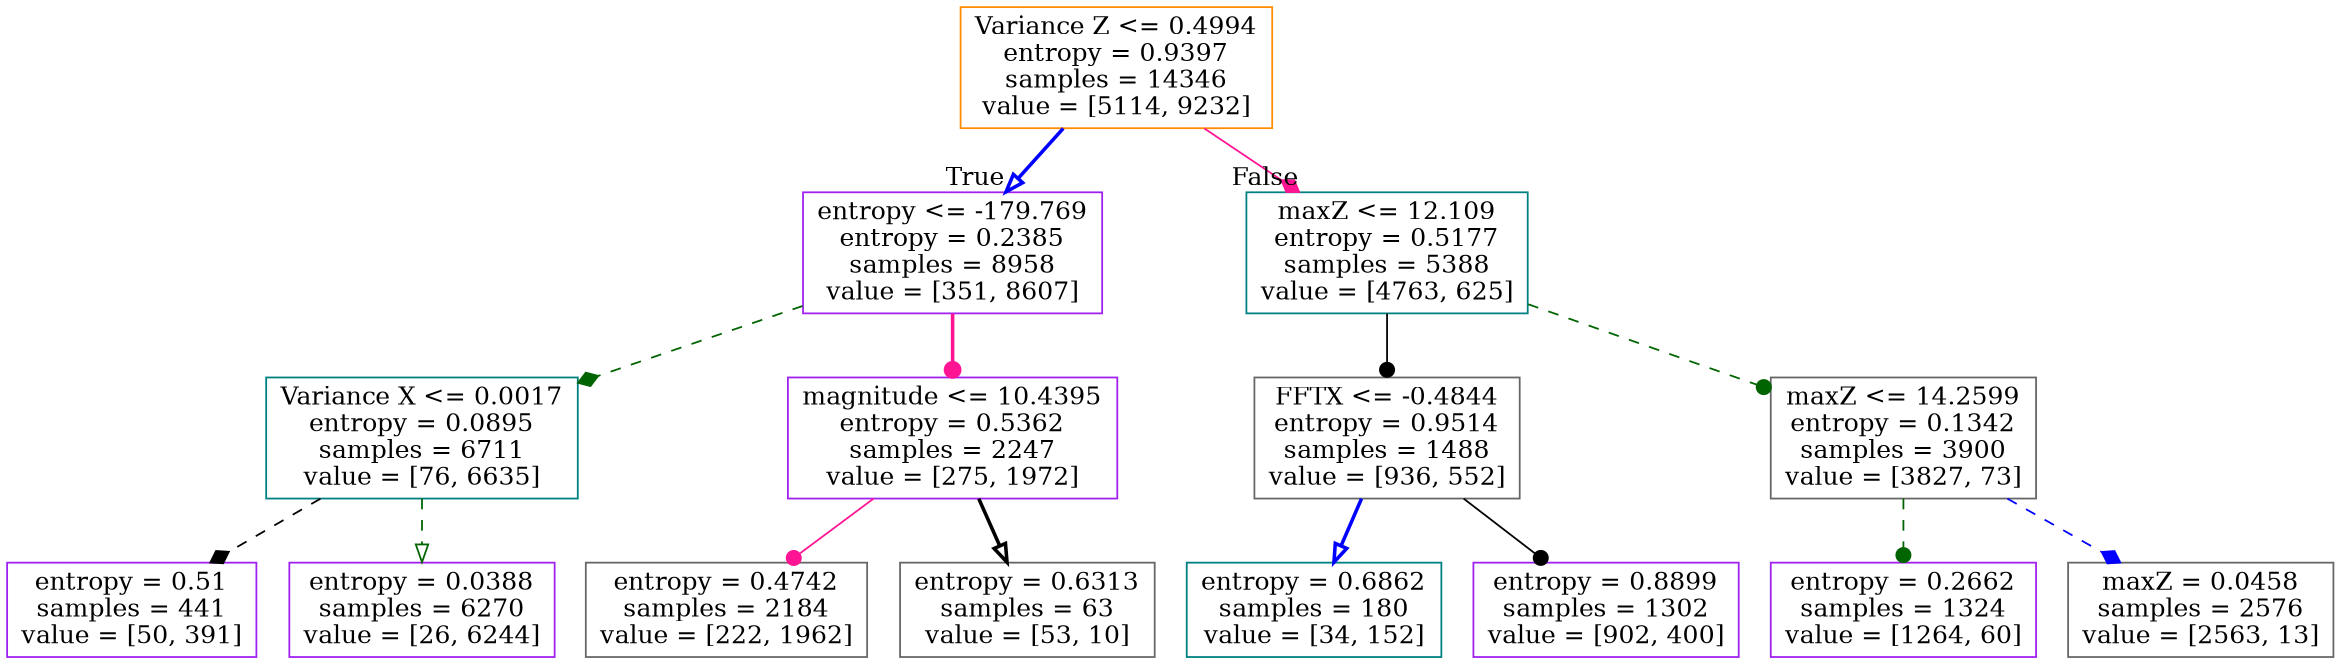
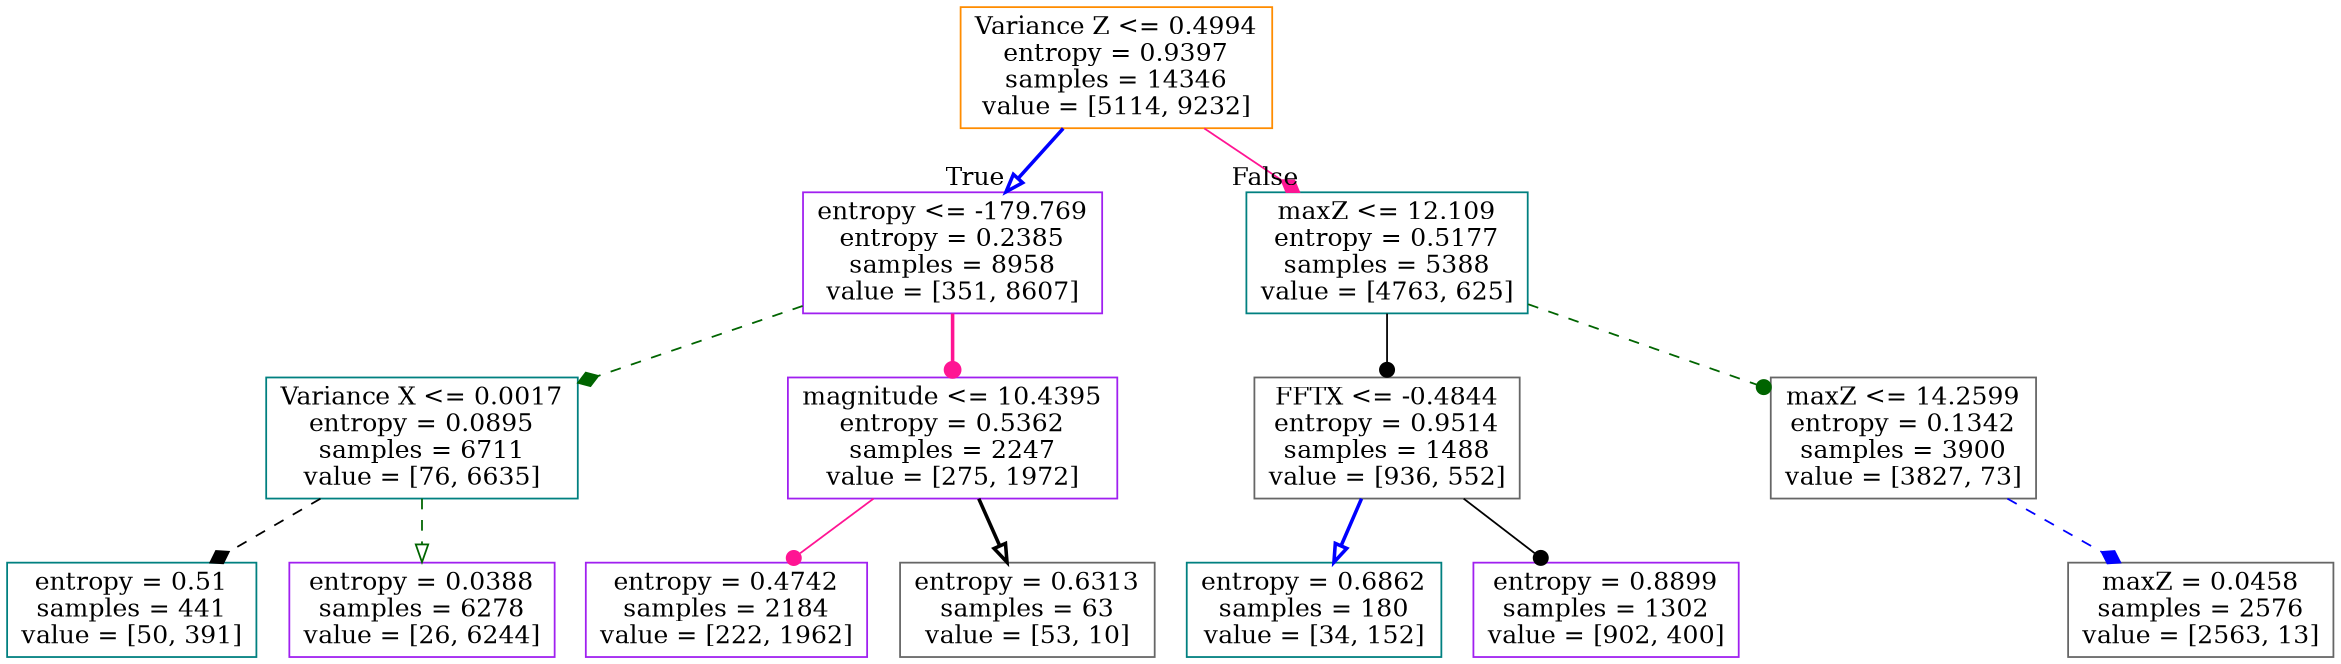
(132, 610) -> (132, 610)
(422, 610) -> (422, 610)
(726, 610) -> (726, 610)
(1903, 610) -> none
